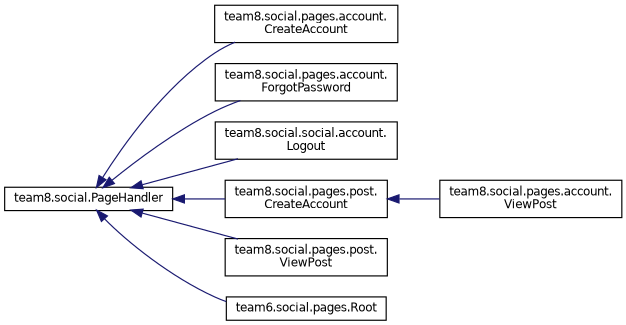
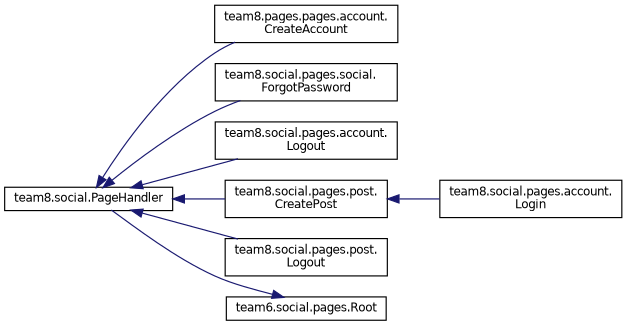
(306, 24) -> (306, 24)
(306, 82) -> (306, 82)
(306, 141) -> (306, 141)
(306, 199) -> (306, 199)
(531, 199) -> (531, 199)
(306, 257) -> (306, 257)
(161, 266) -> (187, 262)
